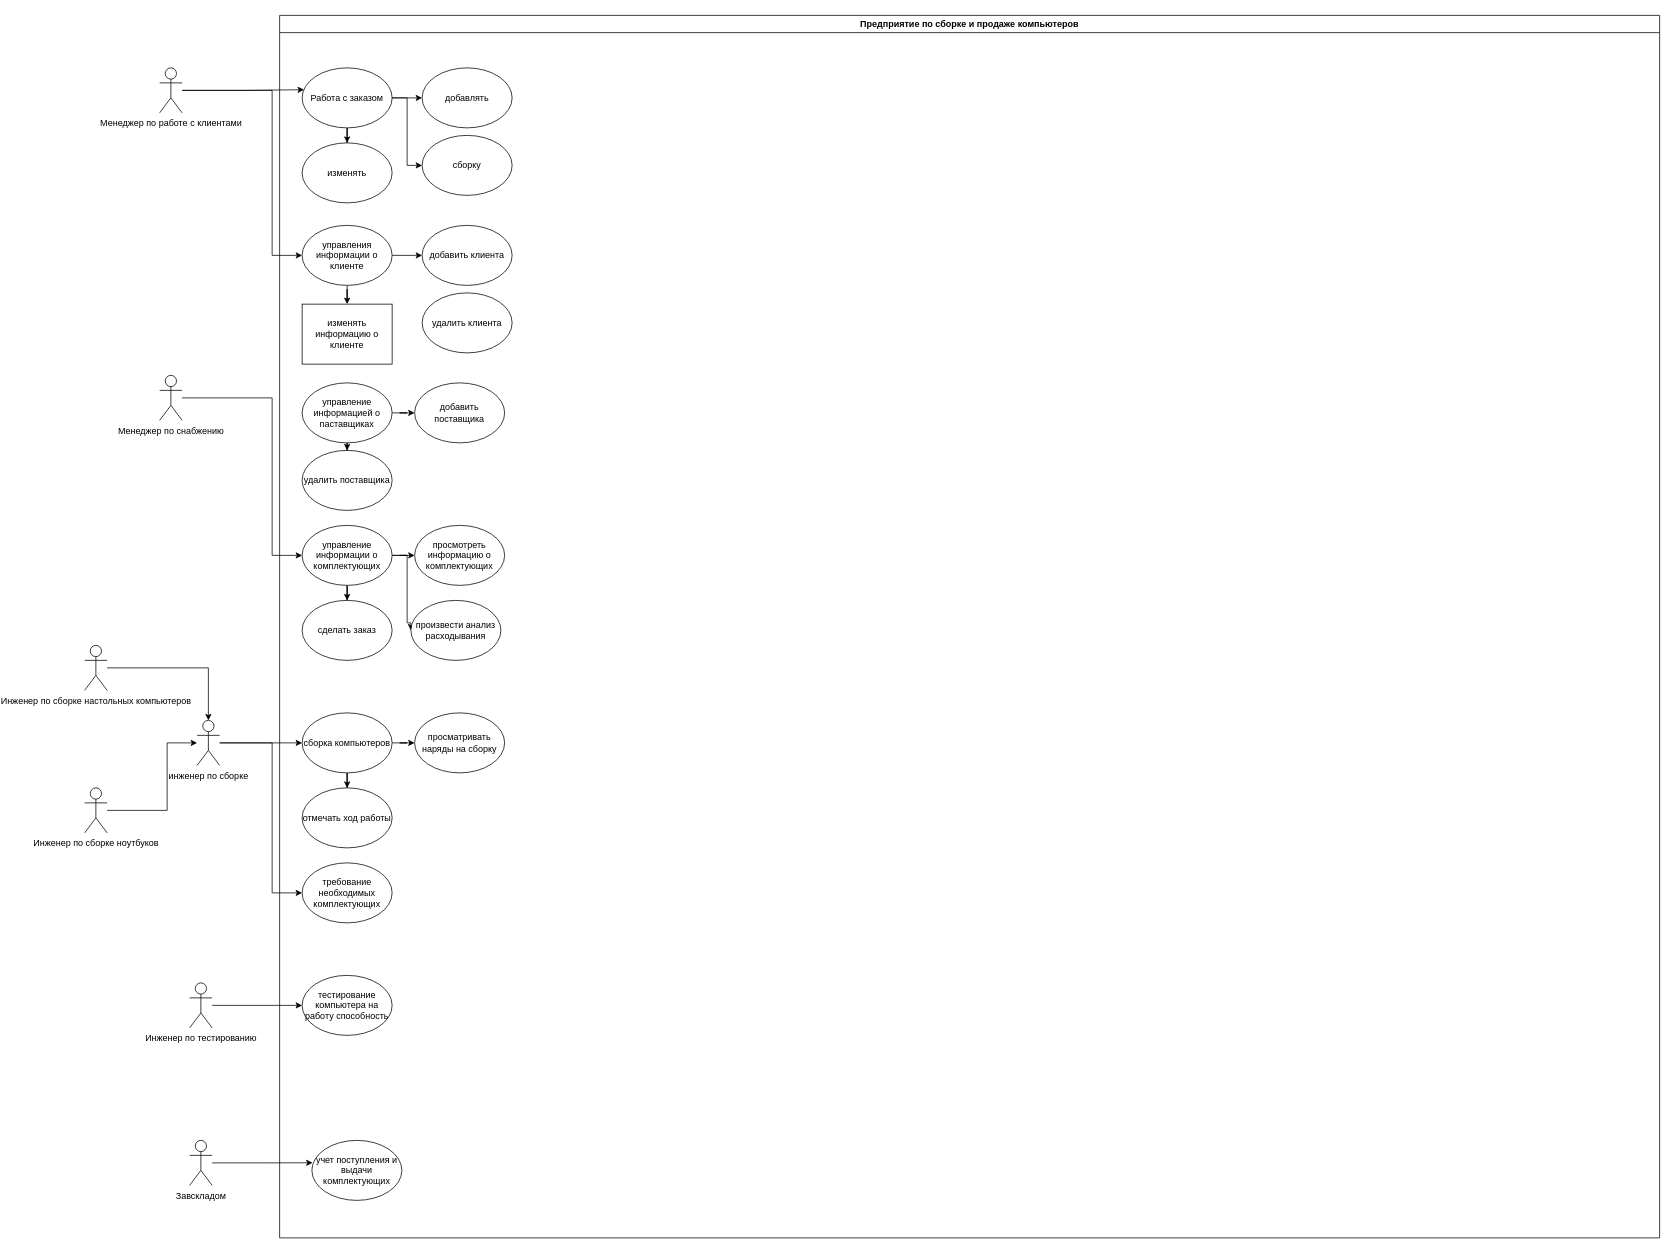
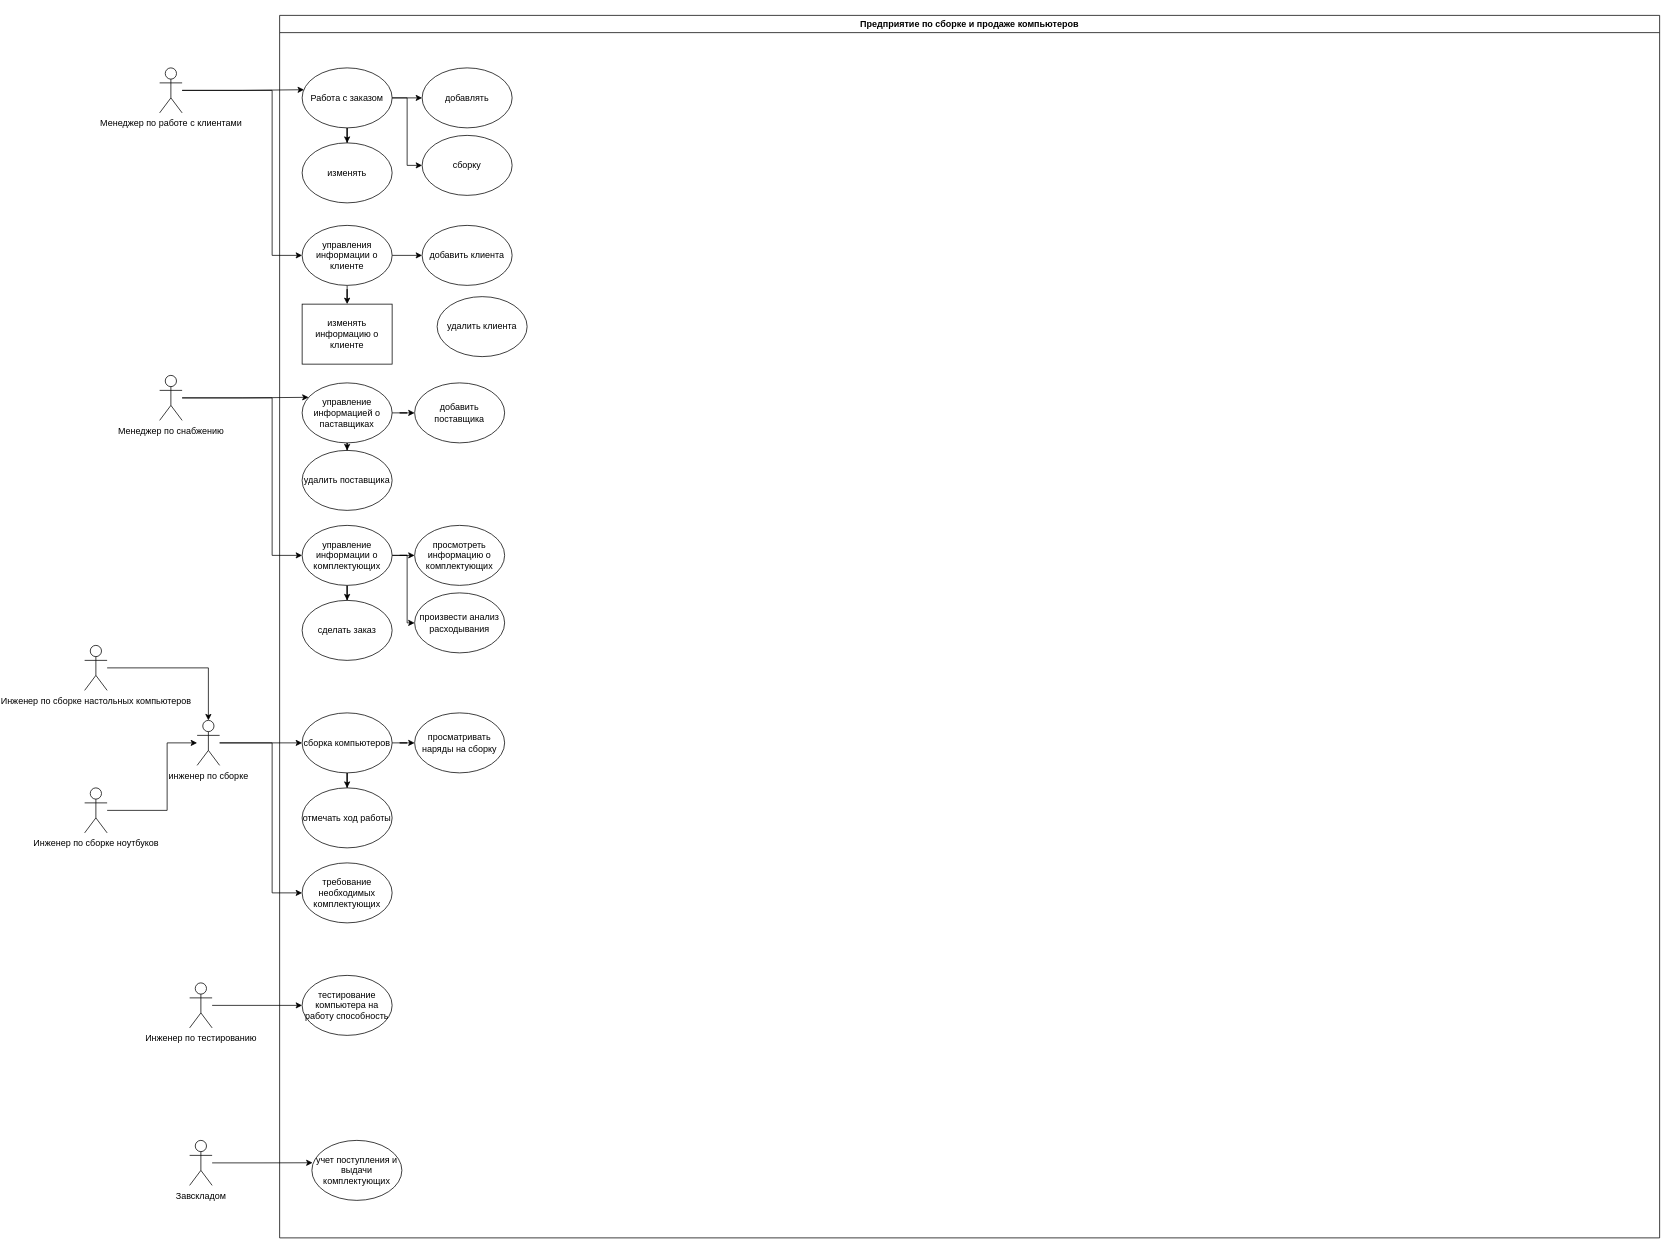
(467, 323) -> (482, 327)
none -> (288, 397)
(456, 630) -> (459, 623)
